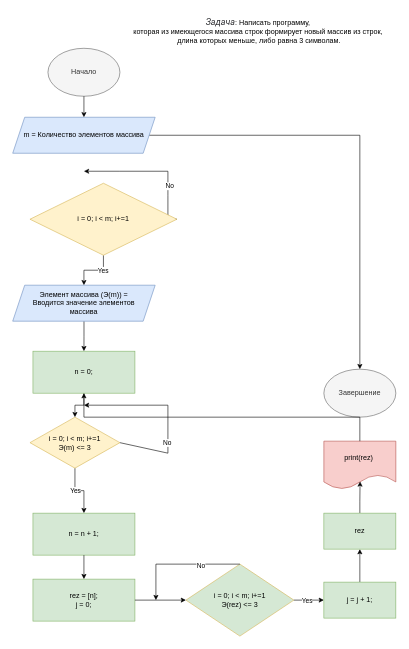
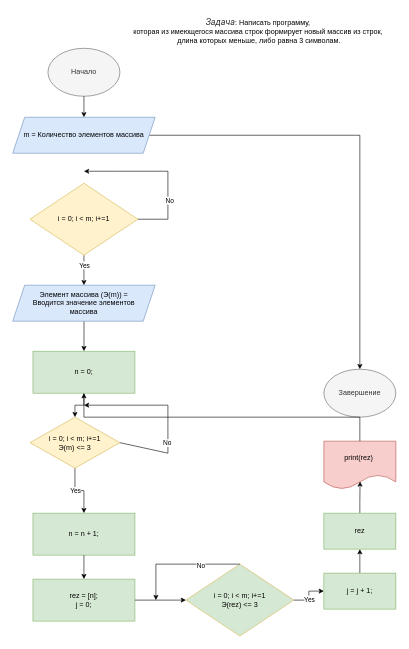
(103, 219) -> (84, 219)
(360, 600) -> (360, 591)
